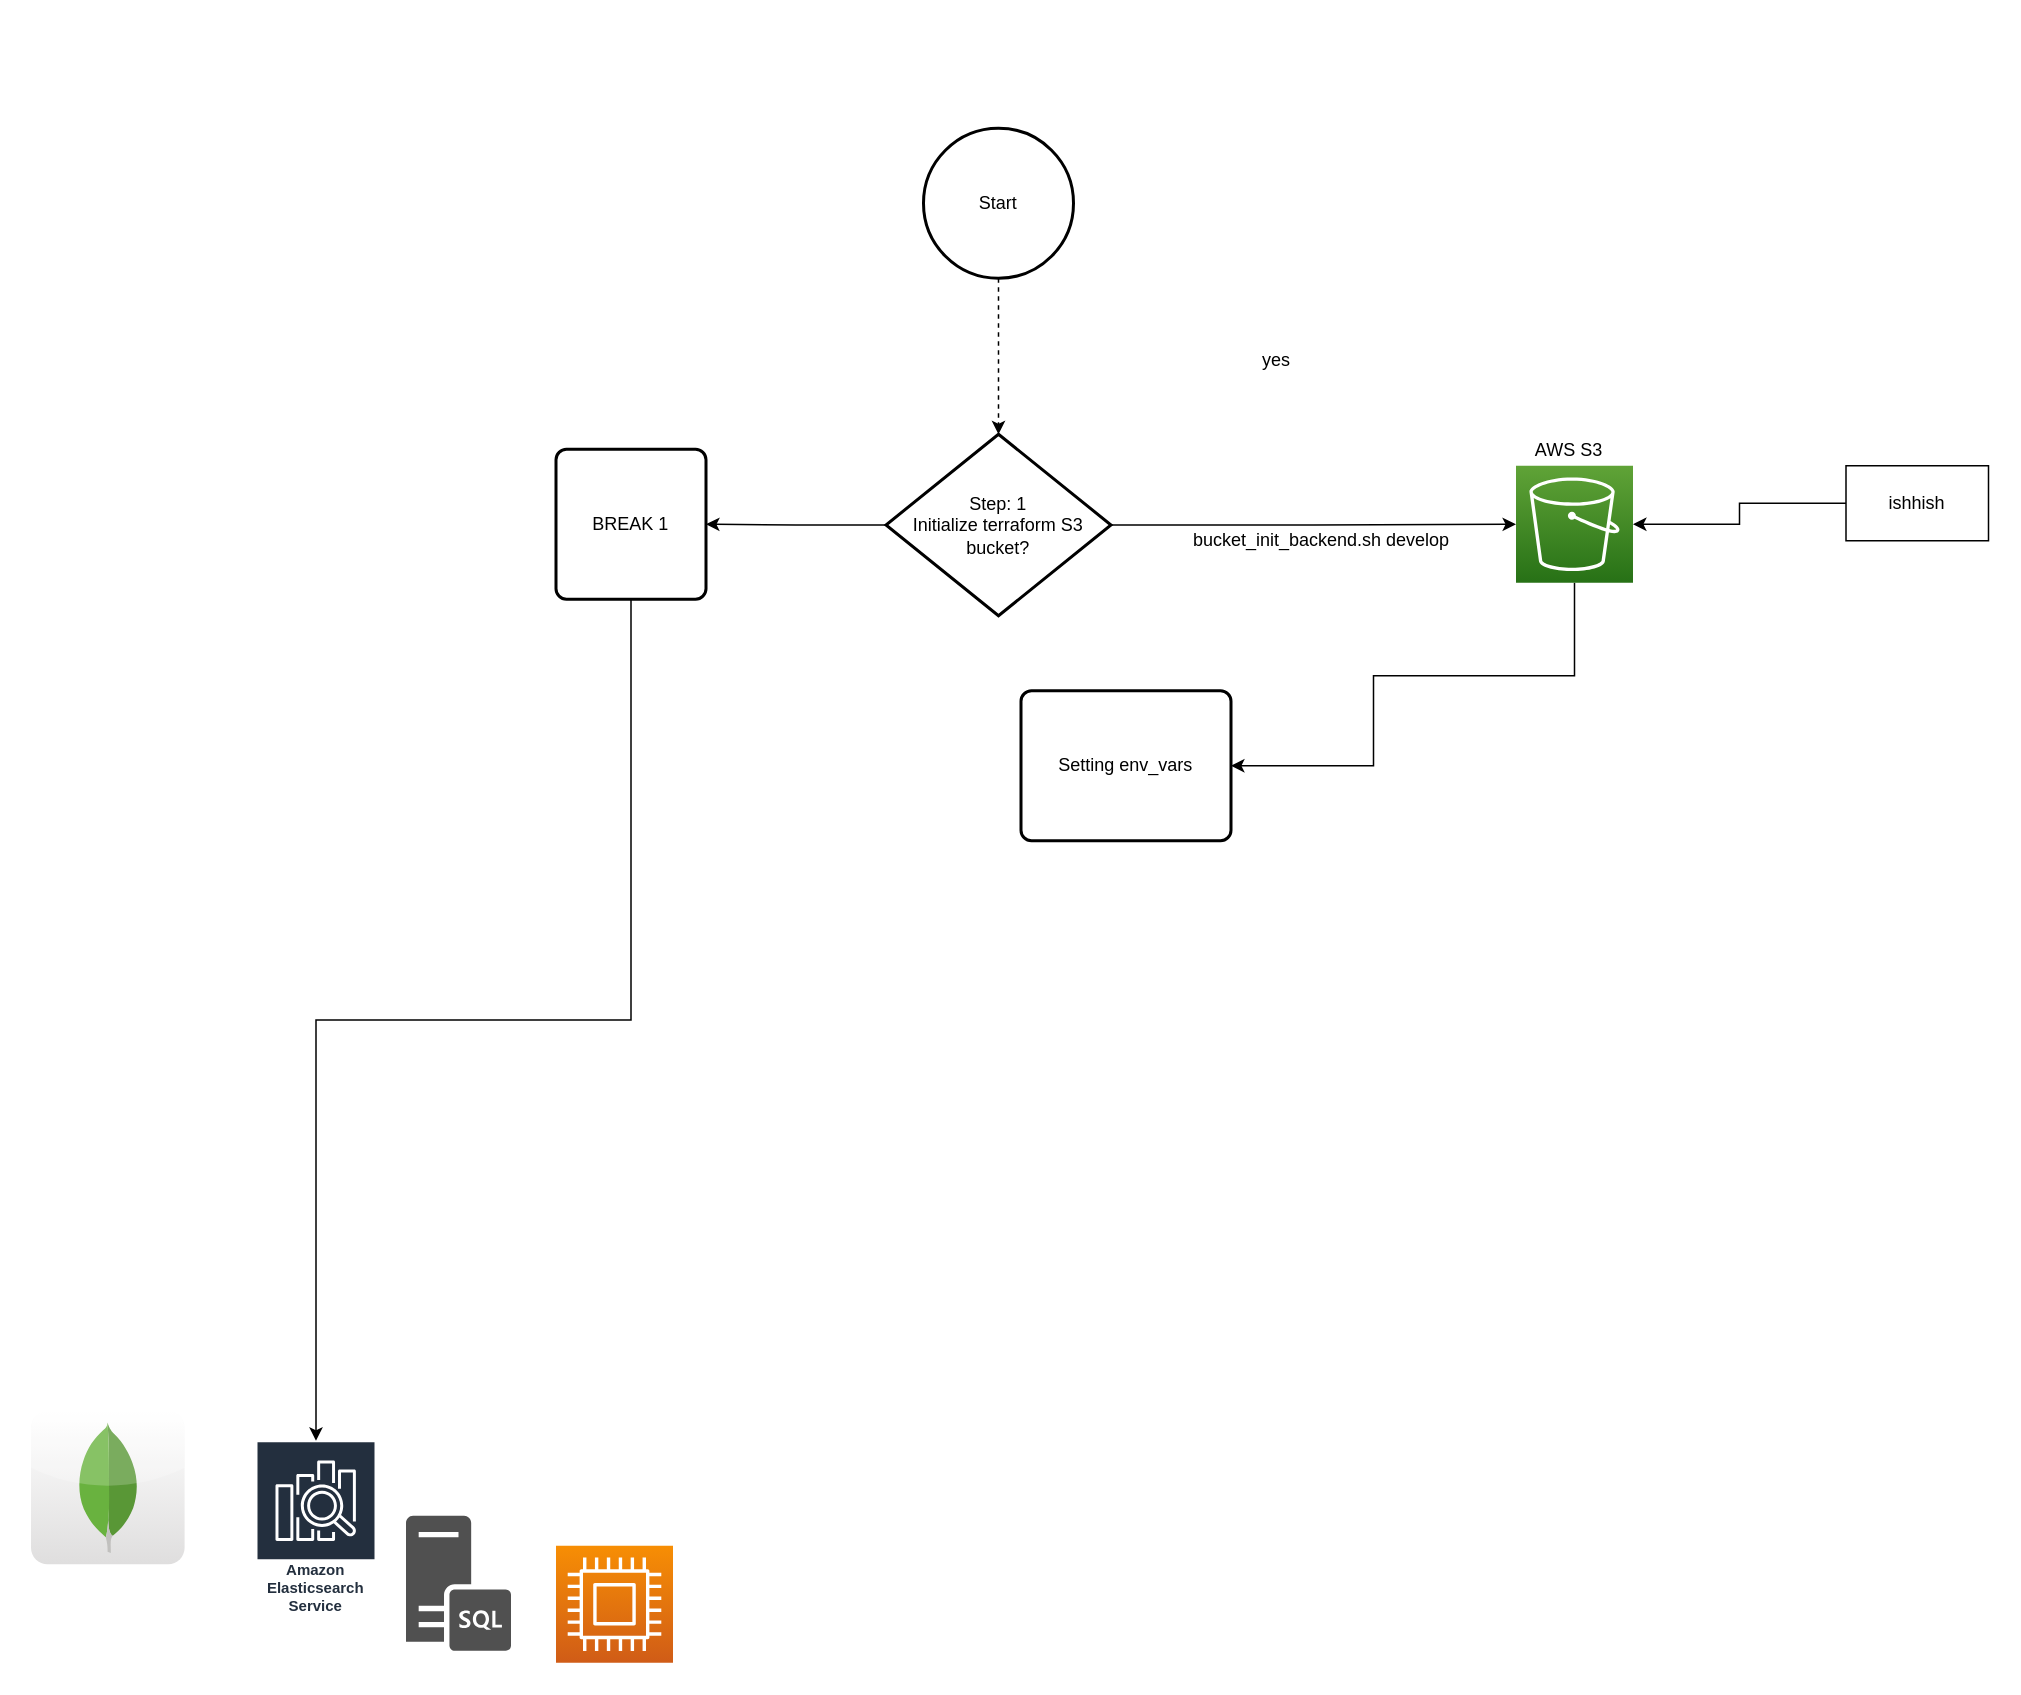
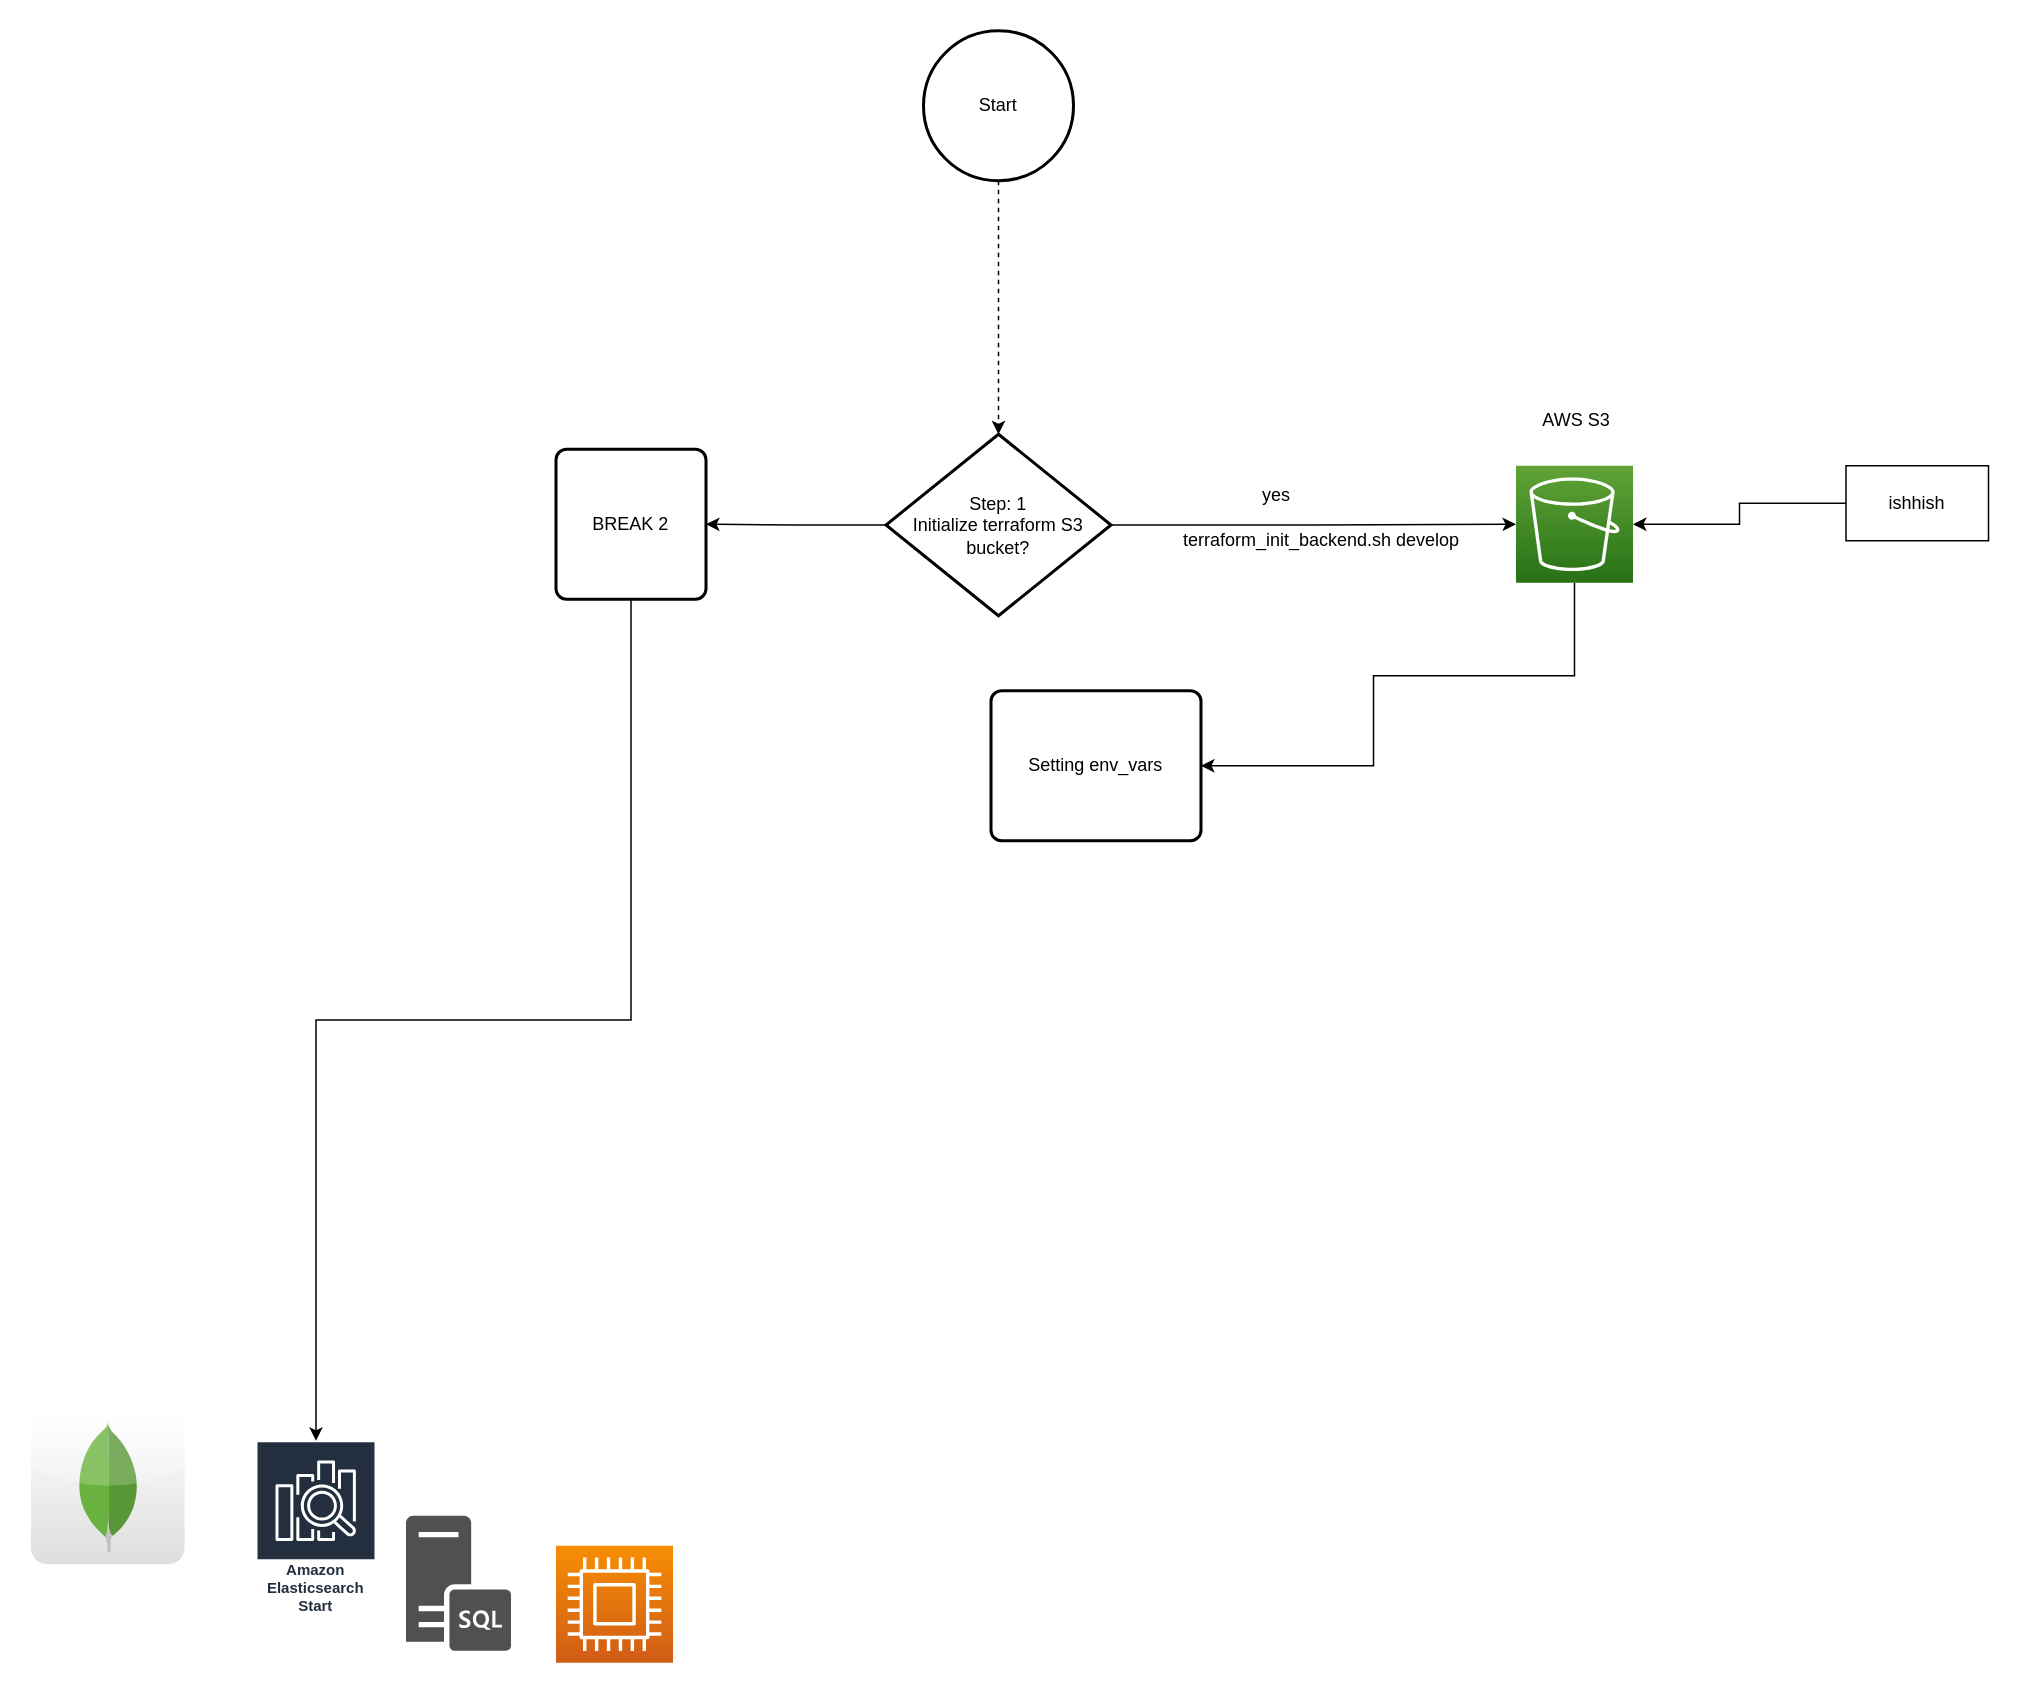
(998, 203) -> (998, 106)
(1276, 361) -> (1276, 496)
(1568, 451) -> (1576, 421)
(631, 524) -> (631, 524)
(1322, 541) -> (1322, 541)
(1126, 766) -> (1096, 766)
(316, 1597) -> (316, 1597)
